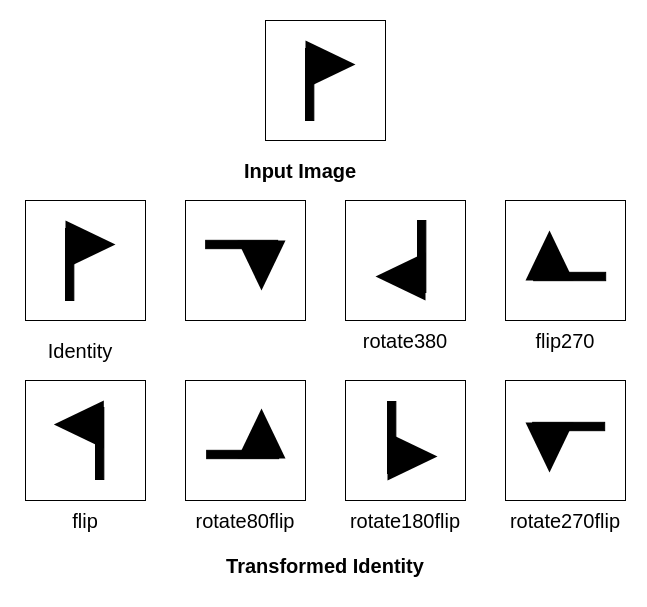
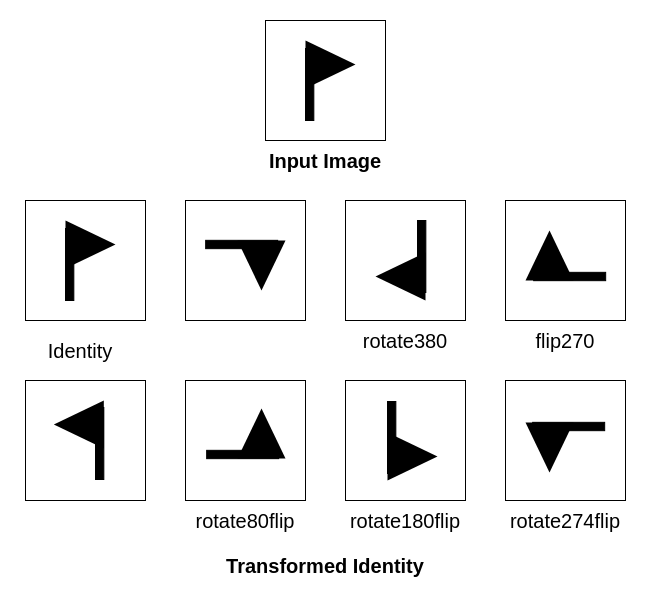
(301, 171) -> (326, 161)
(86, 521) -> none
(566, 521) -> (566, 521)
